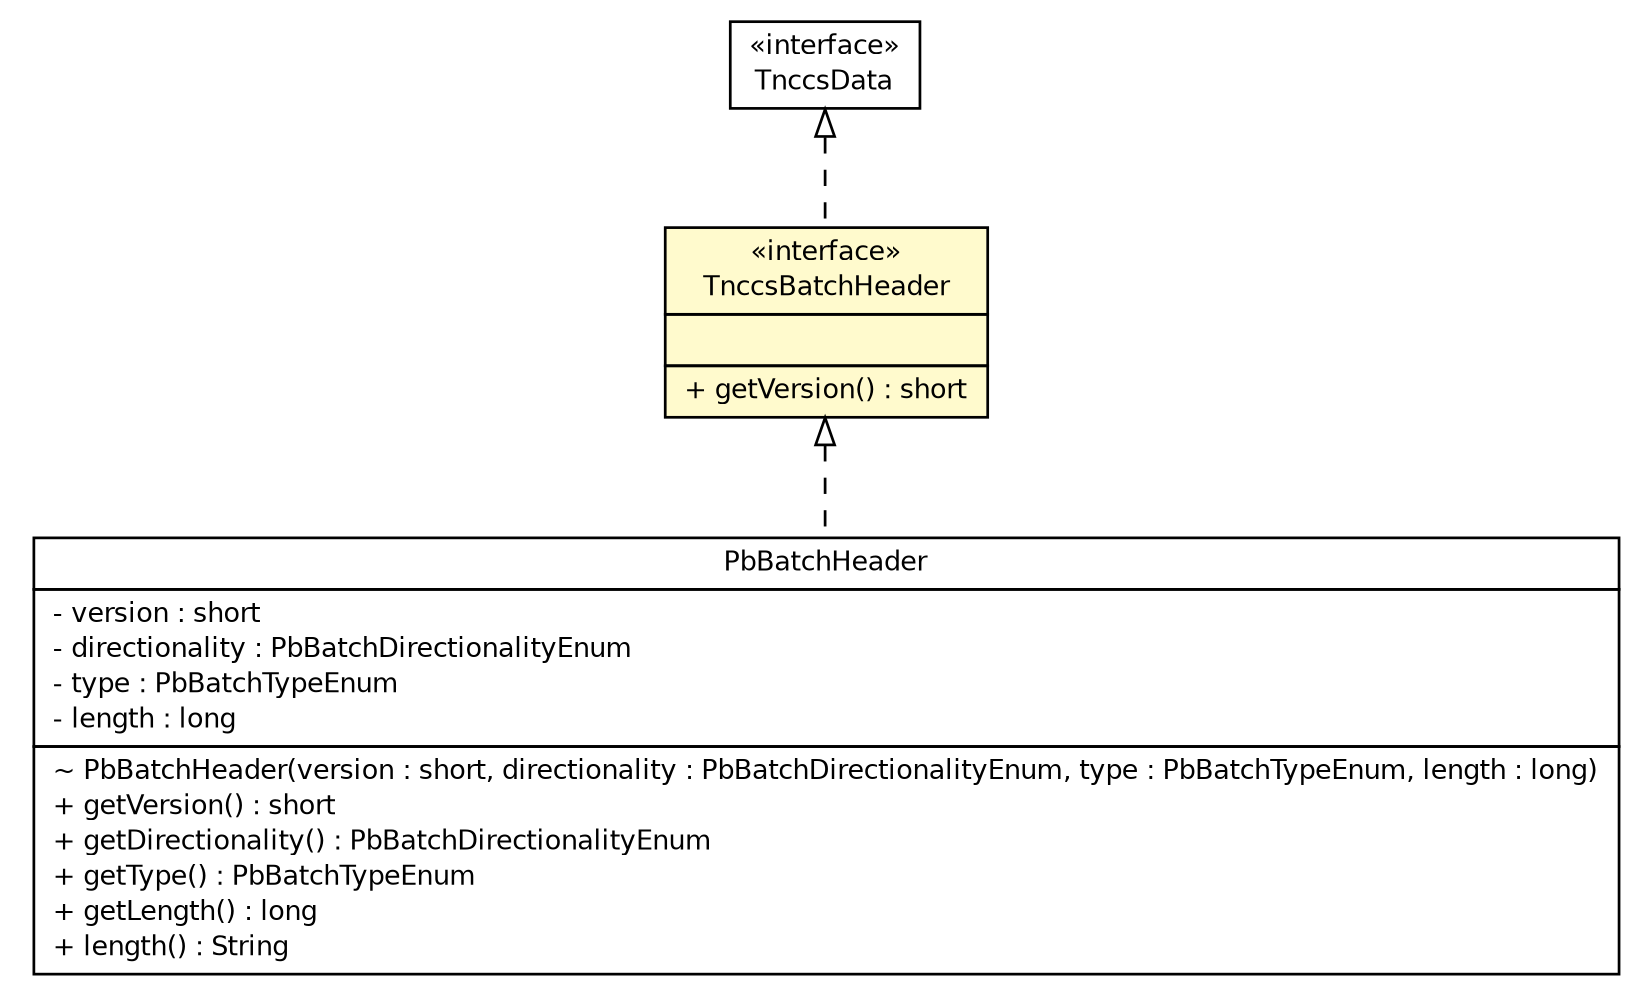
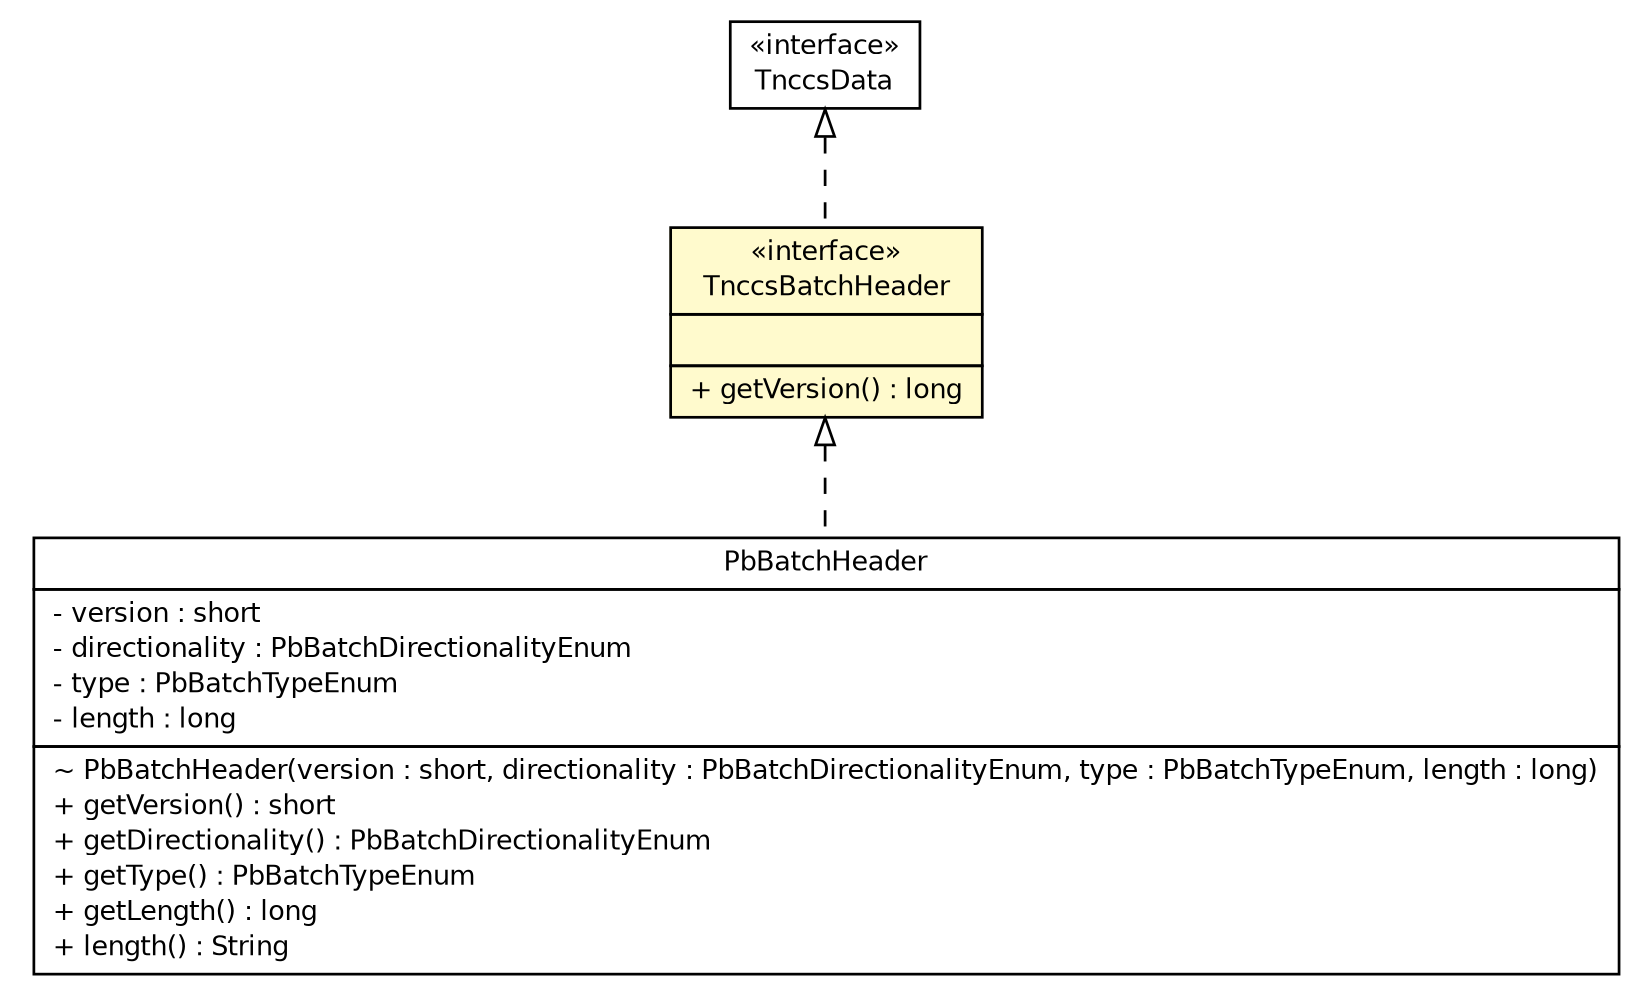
(826, 390) -> (826, 390)
